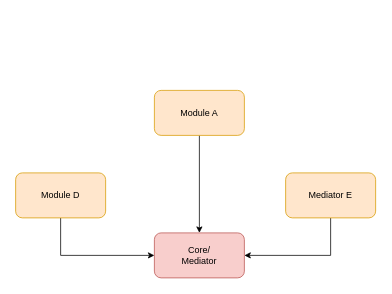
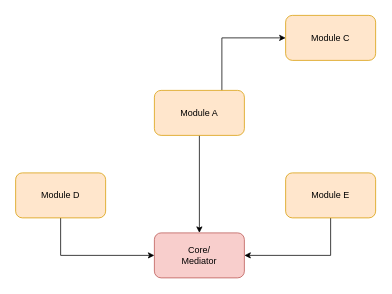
none -> (279, 38)
none -> (330, 38)
(330, 195) -> (330, 195)
